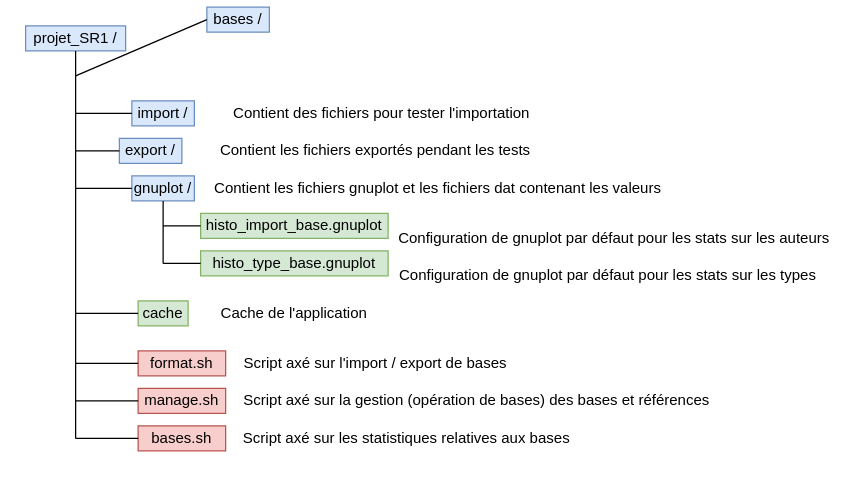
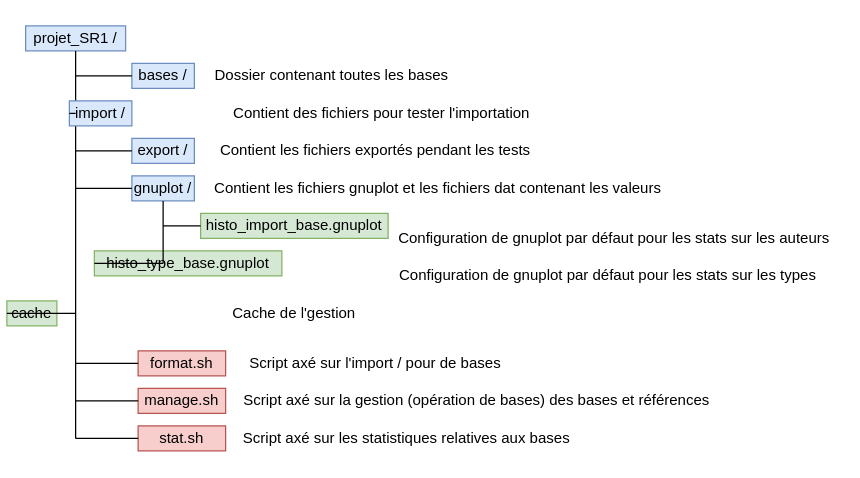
(238, 19) -> (163, 76)
none -> (332, 76)
(163, 113) -> (101, 113)
(151, 151) -> (163, 151)
(294, 263) -> (188, 263)
(163, 313) -> (32, 313)
(294, 313) -> (294, 313)
(376, 363) -> (376, 363)
(182, 438) -> (182, 438)
